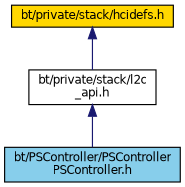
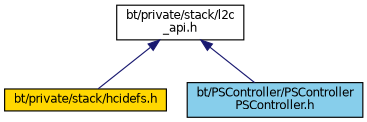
(92, 54) -> (124, 68)
